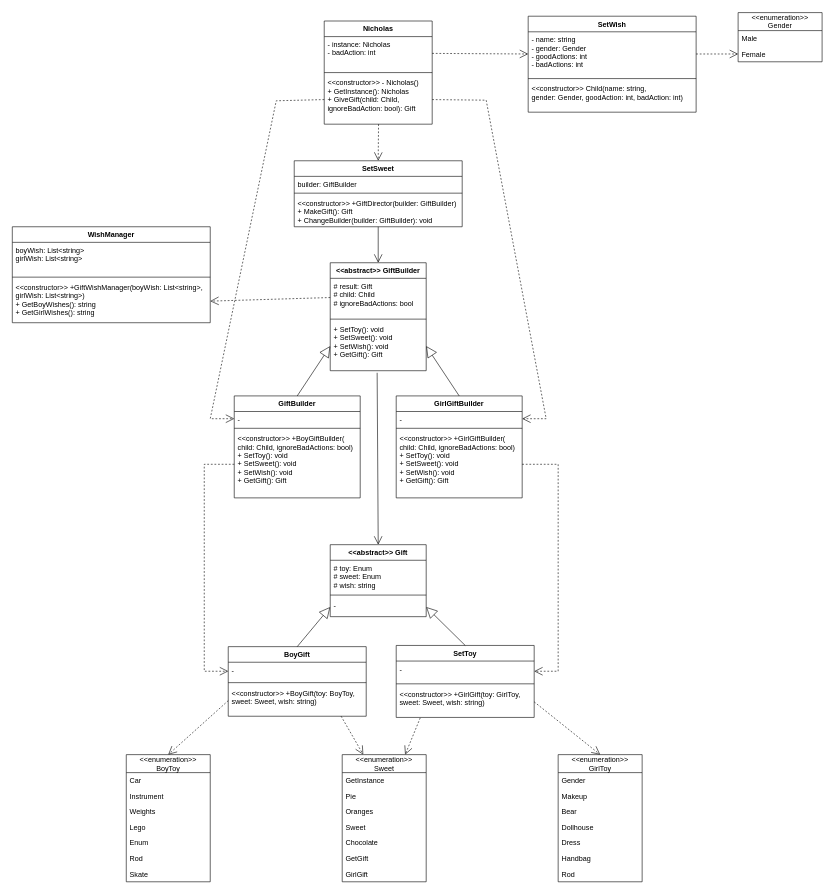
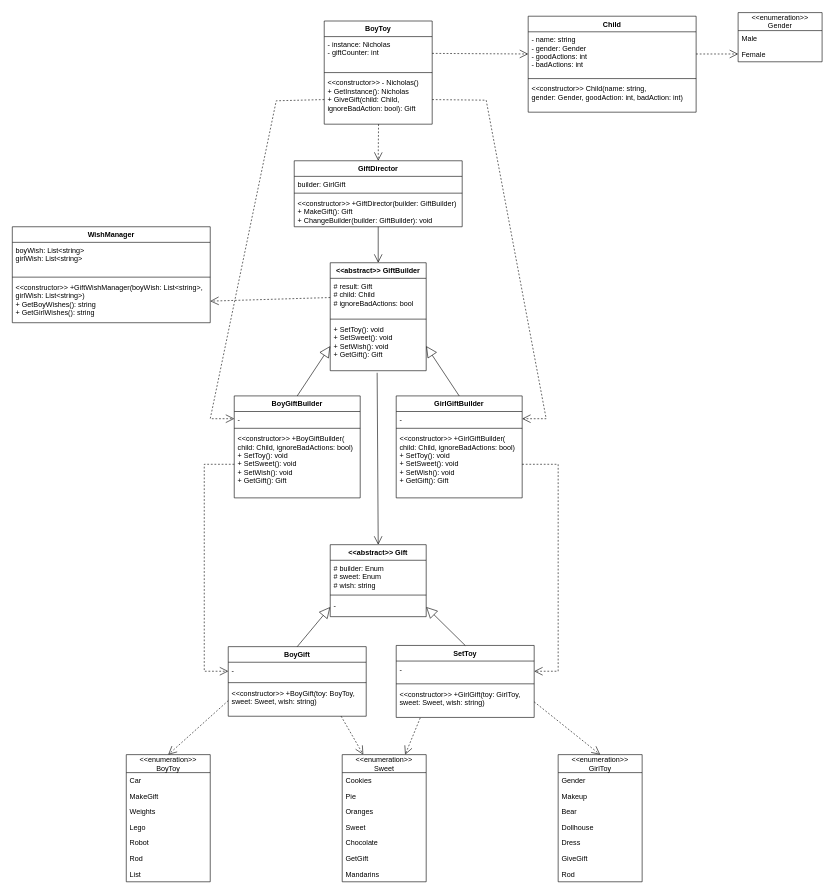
(612, 24) -> (612, 24)
(378, 29) -> (378, 29)
(362, 44) -> (362, 44)
(378, 169) -> (378, 169)
(331, 184) -> (325, 184)
(297, 404) -> (297, 404)
(353, 568) -> (359, 568)
(368, 781) -> (359, 781)
(150, 796) -> (145, 796)
(138, 843) -> (140, 843)
(576, 859) -> (576, 859)
(140, 874) -> (137, 874)
(359, 874) -> (363, 874)
